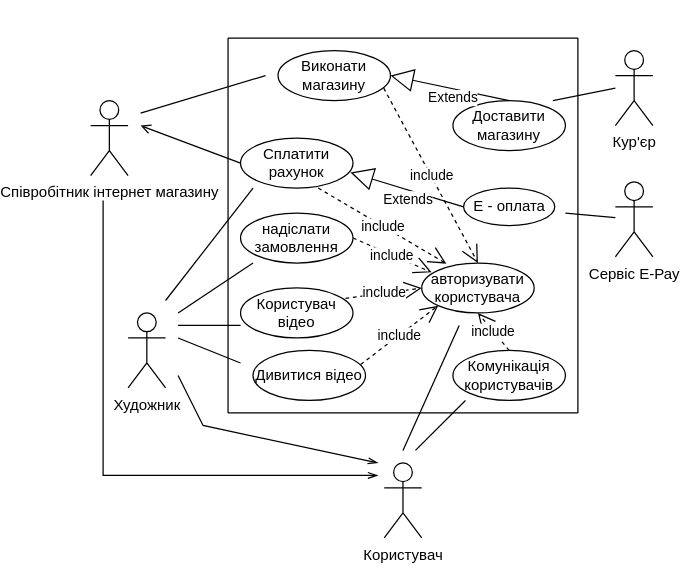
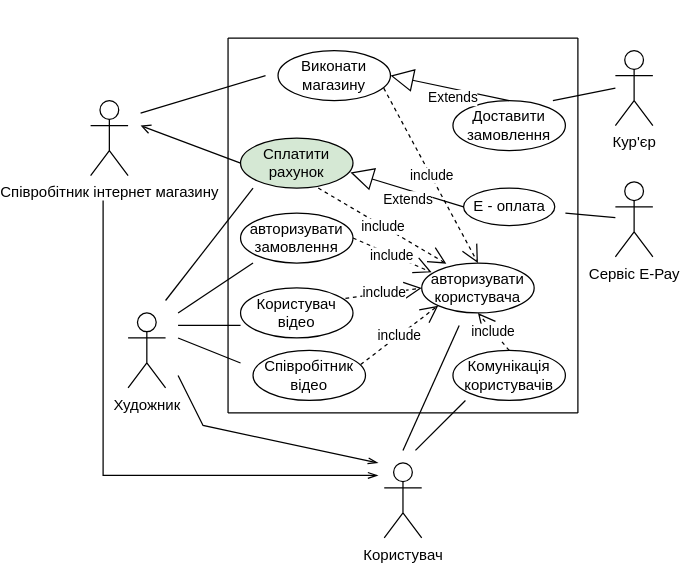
(509, 126) -> (509, 126)
(297, 163) -> (297, 163)
(297, 238) -> (297, 238)
(309, 376) -> (309, 376)
